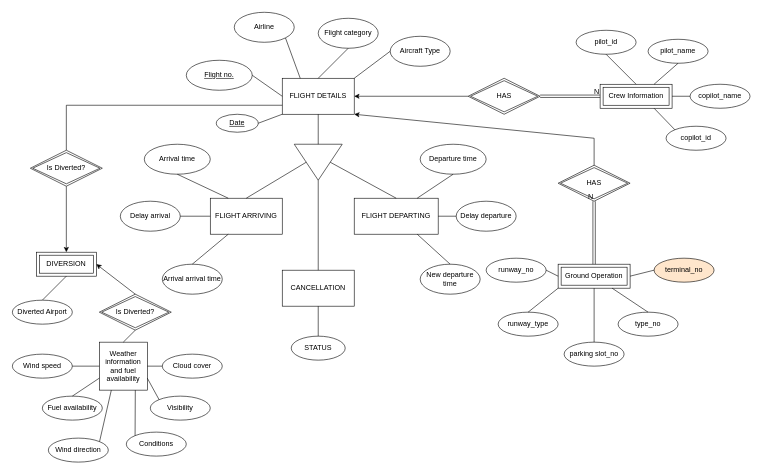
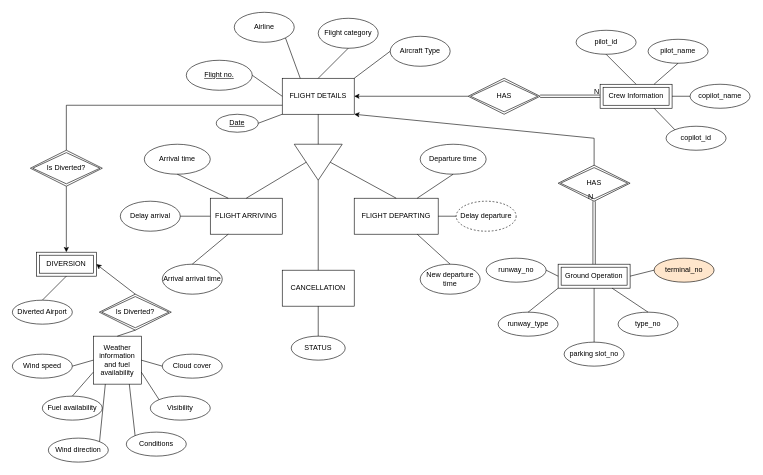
(486, 216) -> (486, 216)
(123, 366) -> (117, 360)
